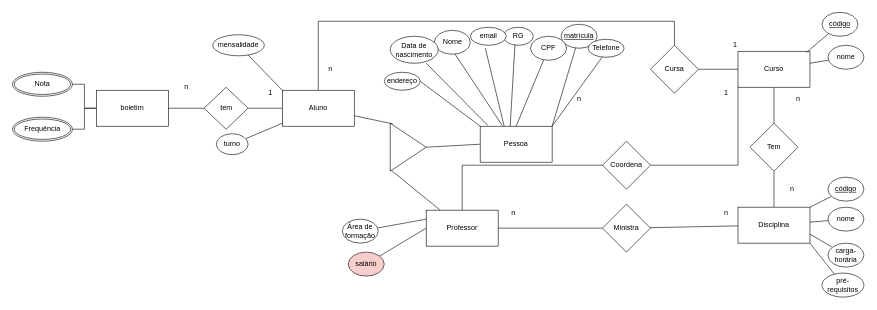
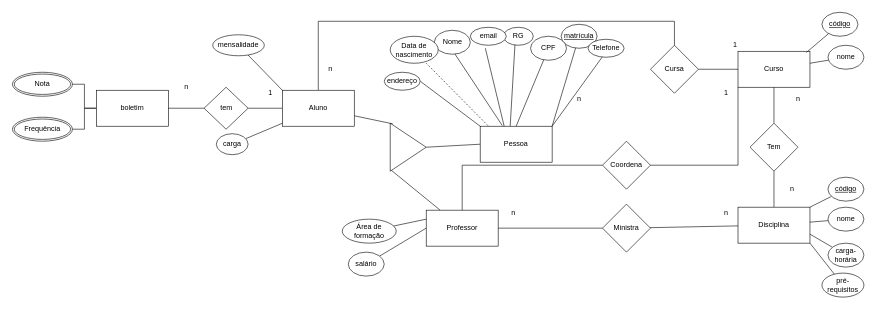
(457, 94) -> (457, 94)
(232, 144) -> (232, 144)
(360, 231) -> (369, 231)
(366, 264) -> (366, 264)
